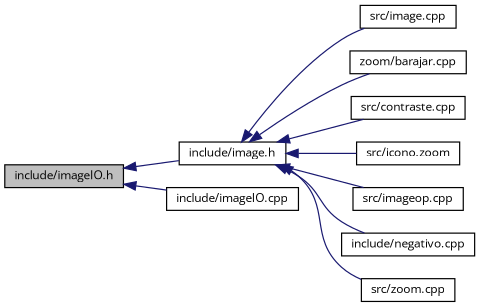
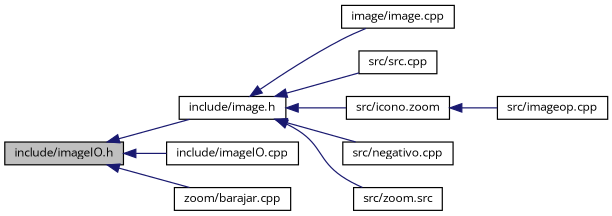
(408, 17) -> (398, 17)
(313, 101) -> (154, 178)
(408, 108) -> (398, 62)
(326, 178) -> (480, 108)
(408, 245) -> (398, 153)
(408, 290) -> (398, 199)
